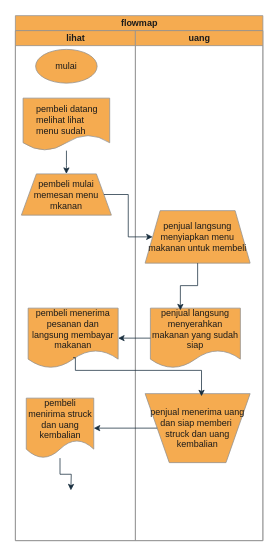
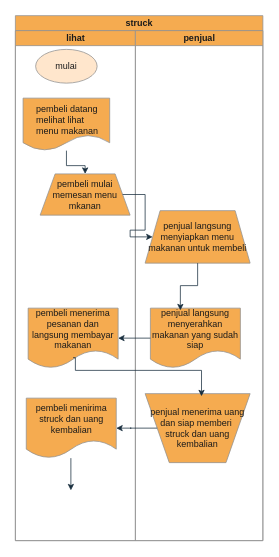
(140, 23) -> (140, 23)
(200, 38) -> (200, 38)
(66, 66) -> (66, 66)
(69, 111) -> (69, 111)
(66, 194) -> (85, 194)
(60, 428) -> (71, 428)
